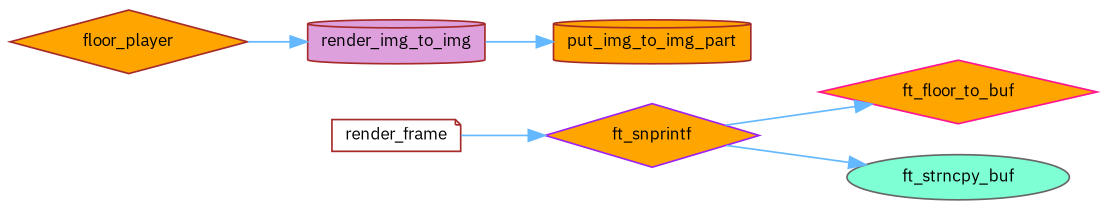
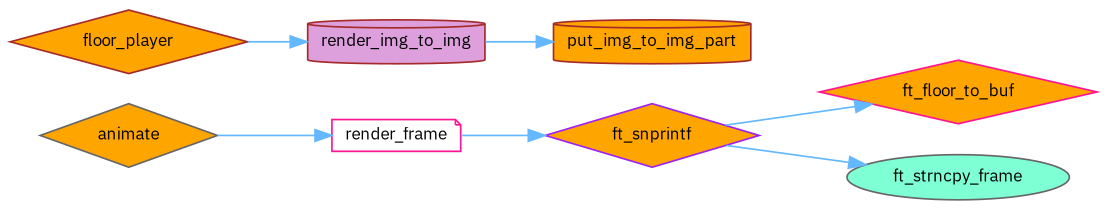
none -> (129, 135)
(396, 135) -> (396, 135)
(958, 177) -> (958, 177)
